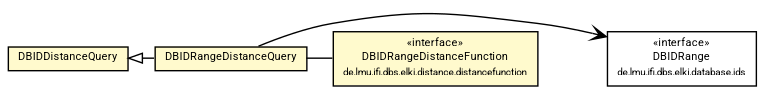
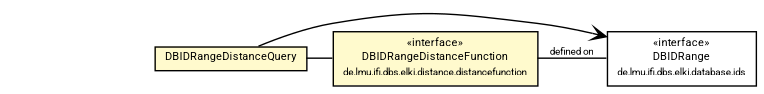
(68, 58) -> none
none -> (572, 58)
